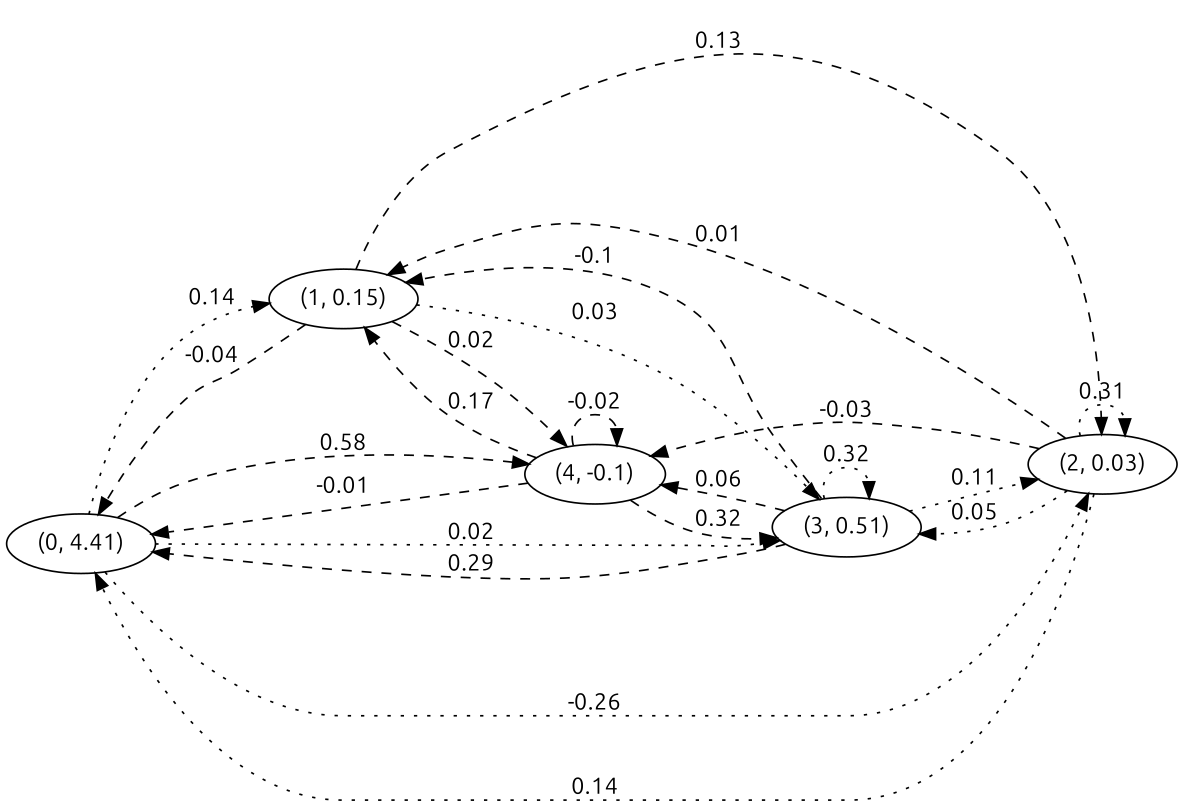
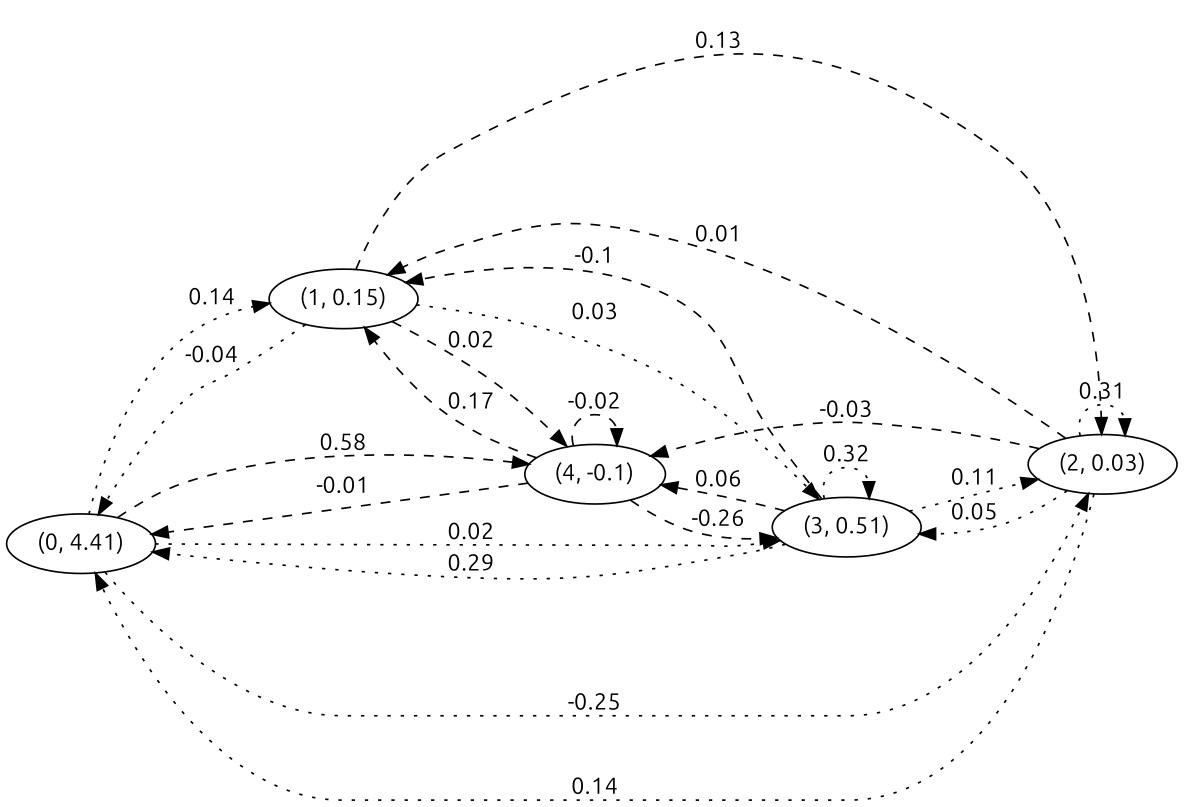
(191, 395) -> (191, 395)
(719, 520) -> (719, 520)
(478, 578) -> (478, 578)
(595, 703) -> (595, 703)
